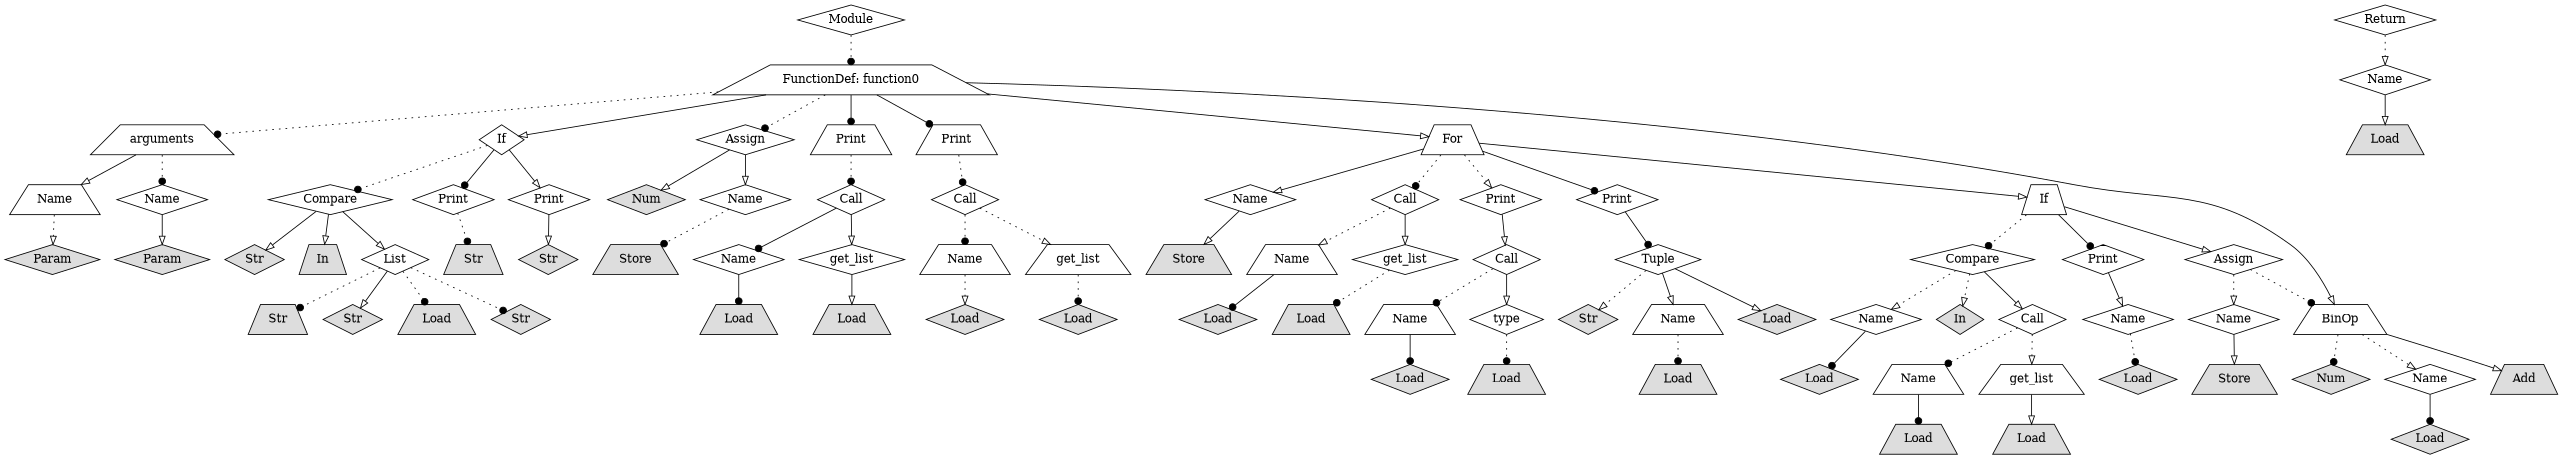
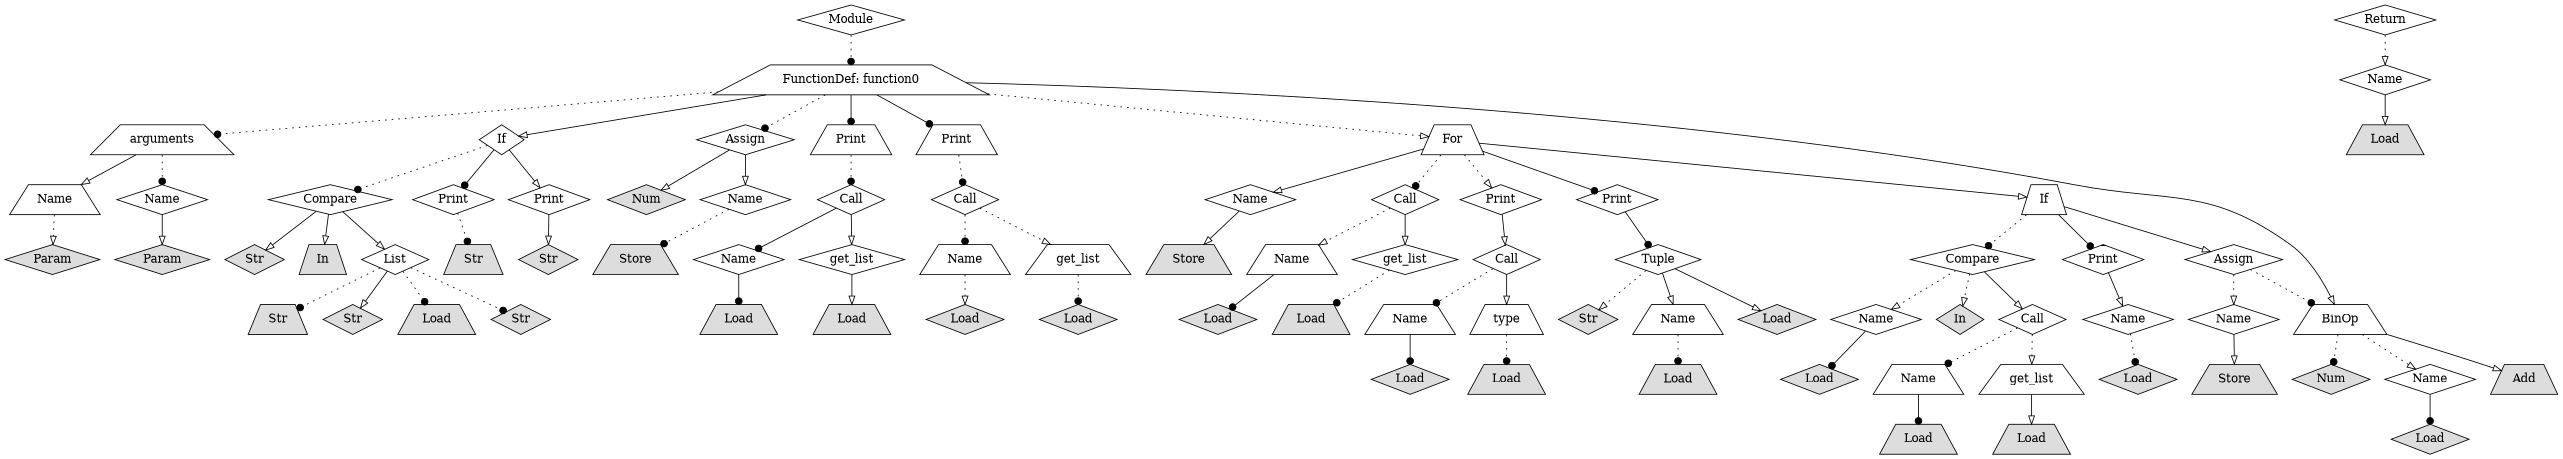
(1204, 115) -> (1204, 115)
(1507, 319) -> (1507, 319)
